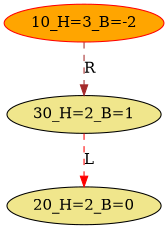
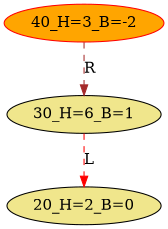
(84, 23) -> (84, 23)
(84, 114) -> (84, 114)
